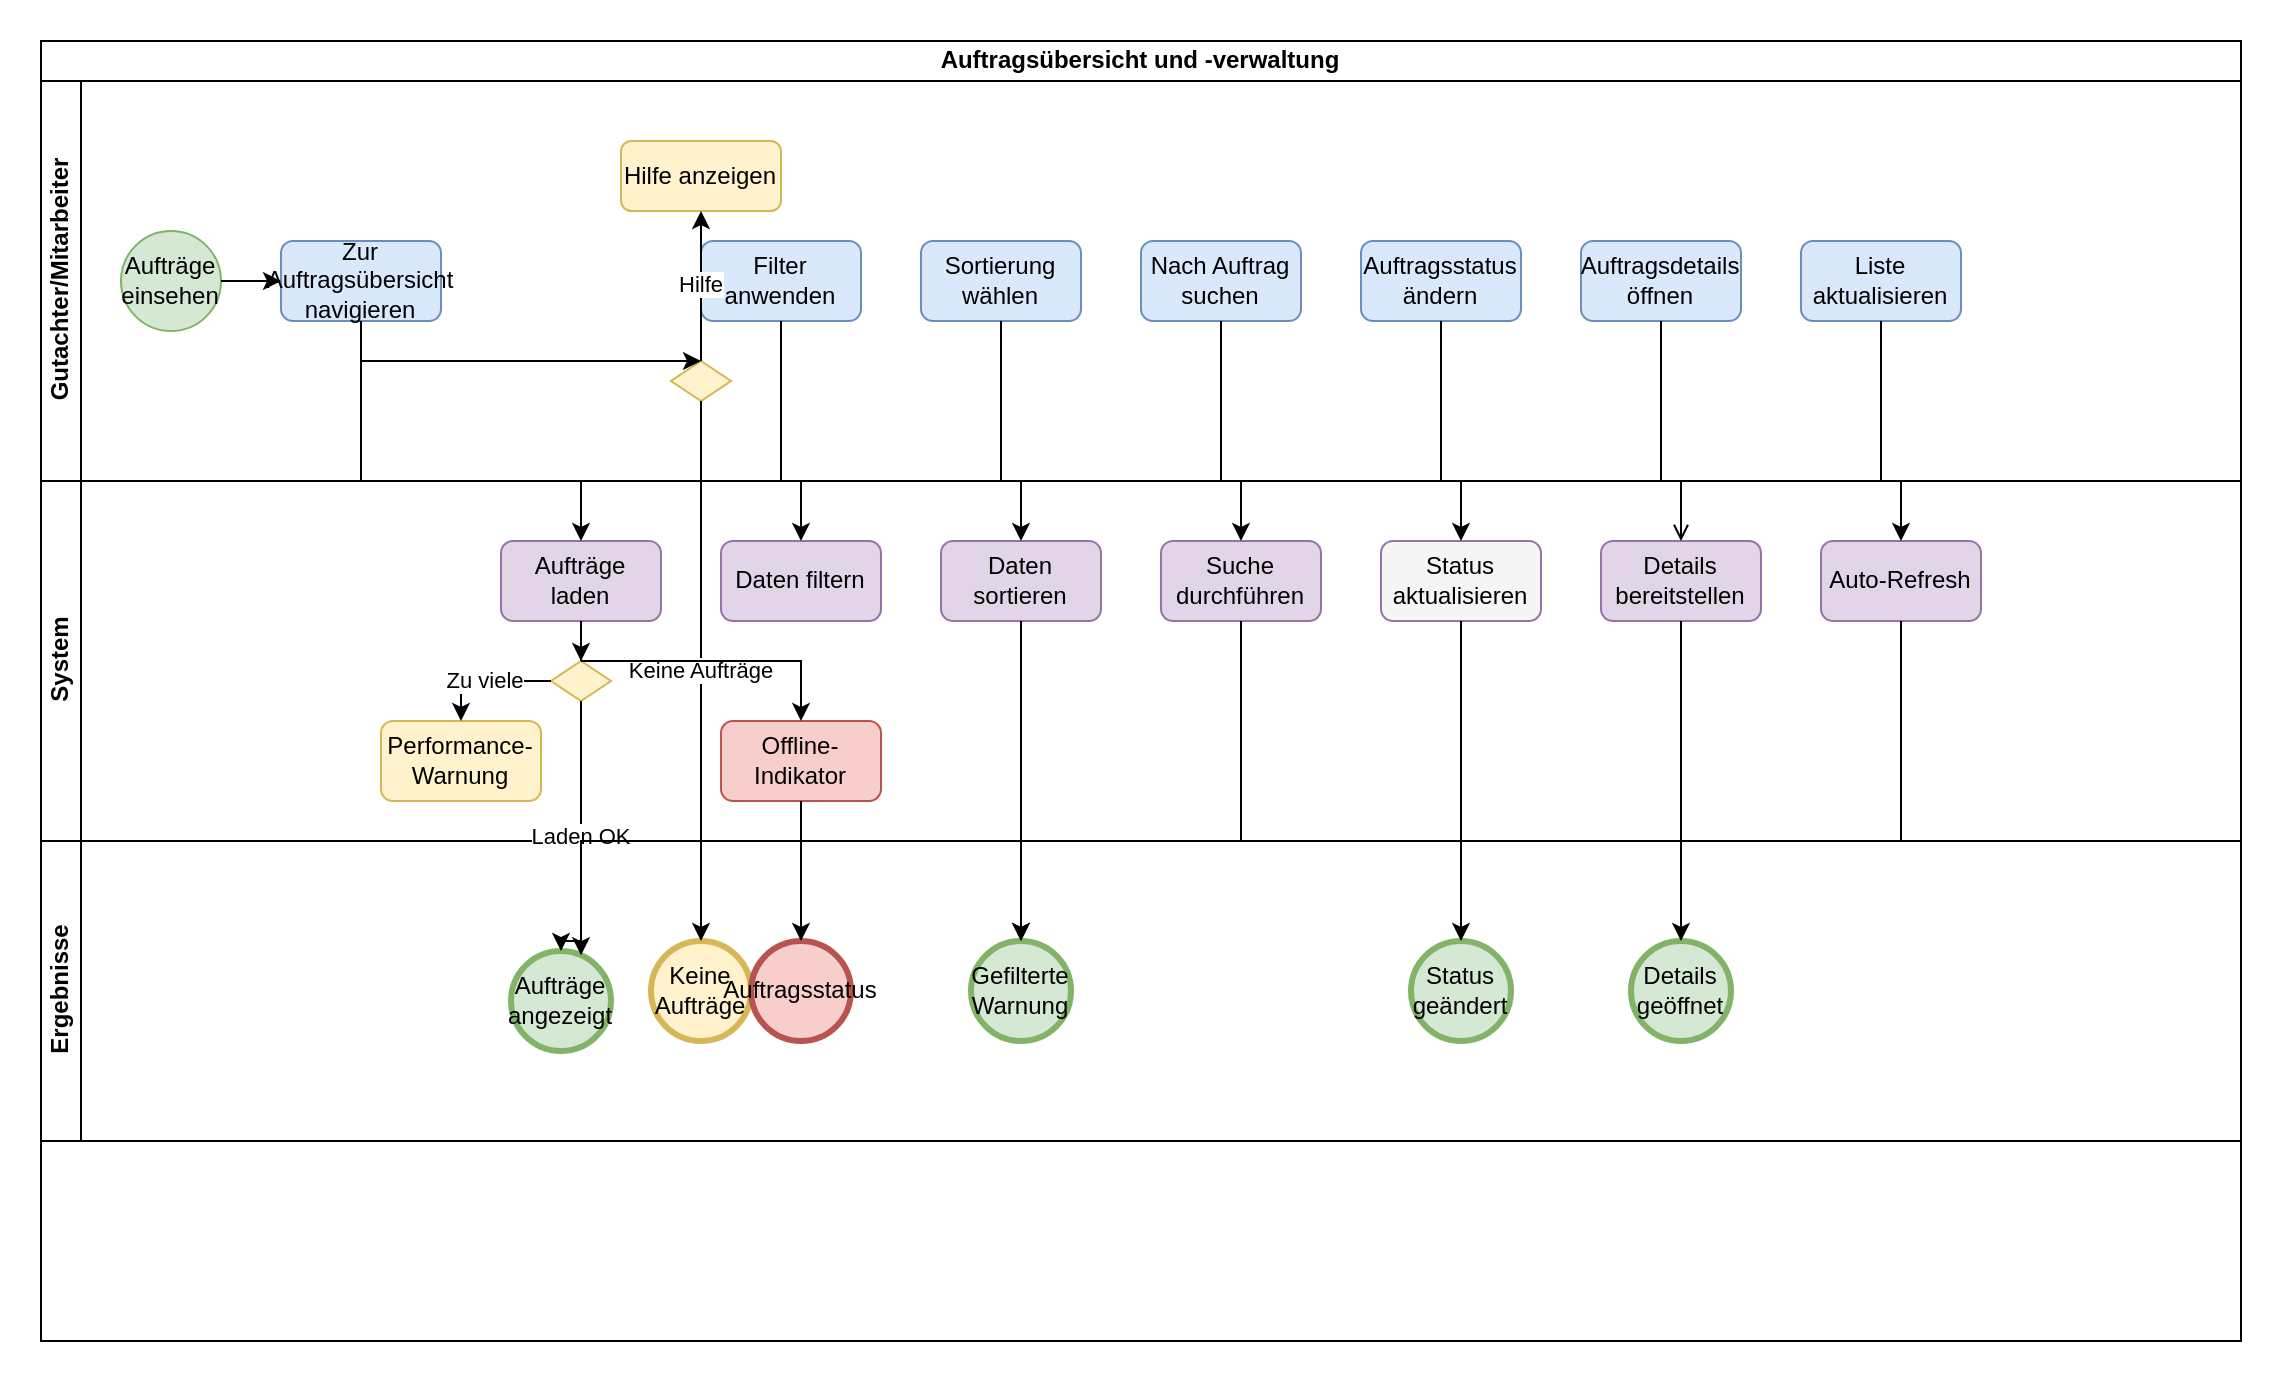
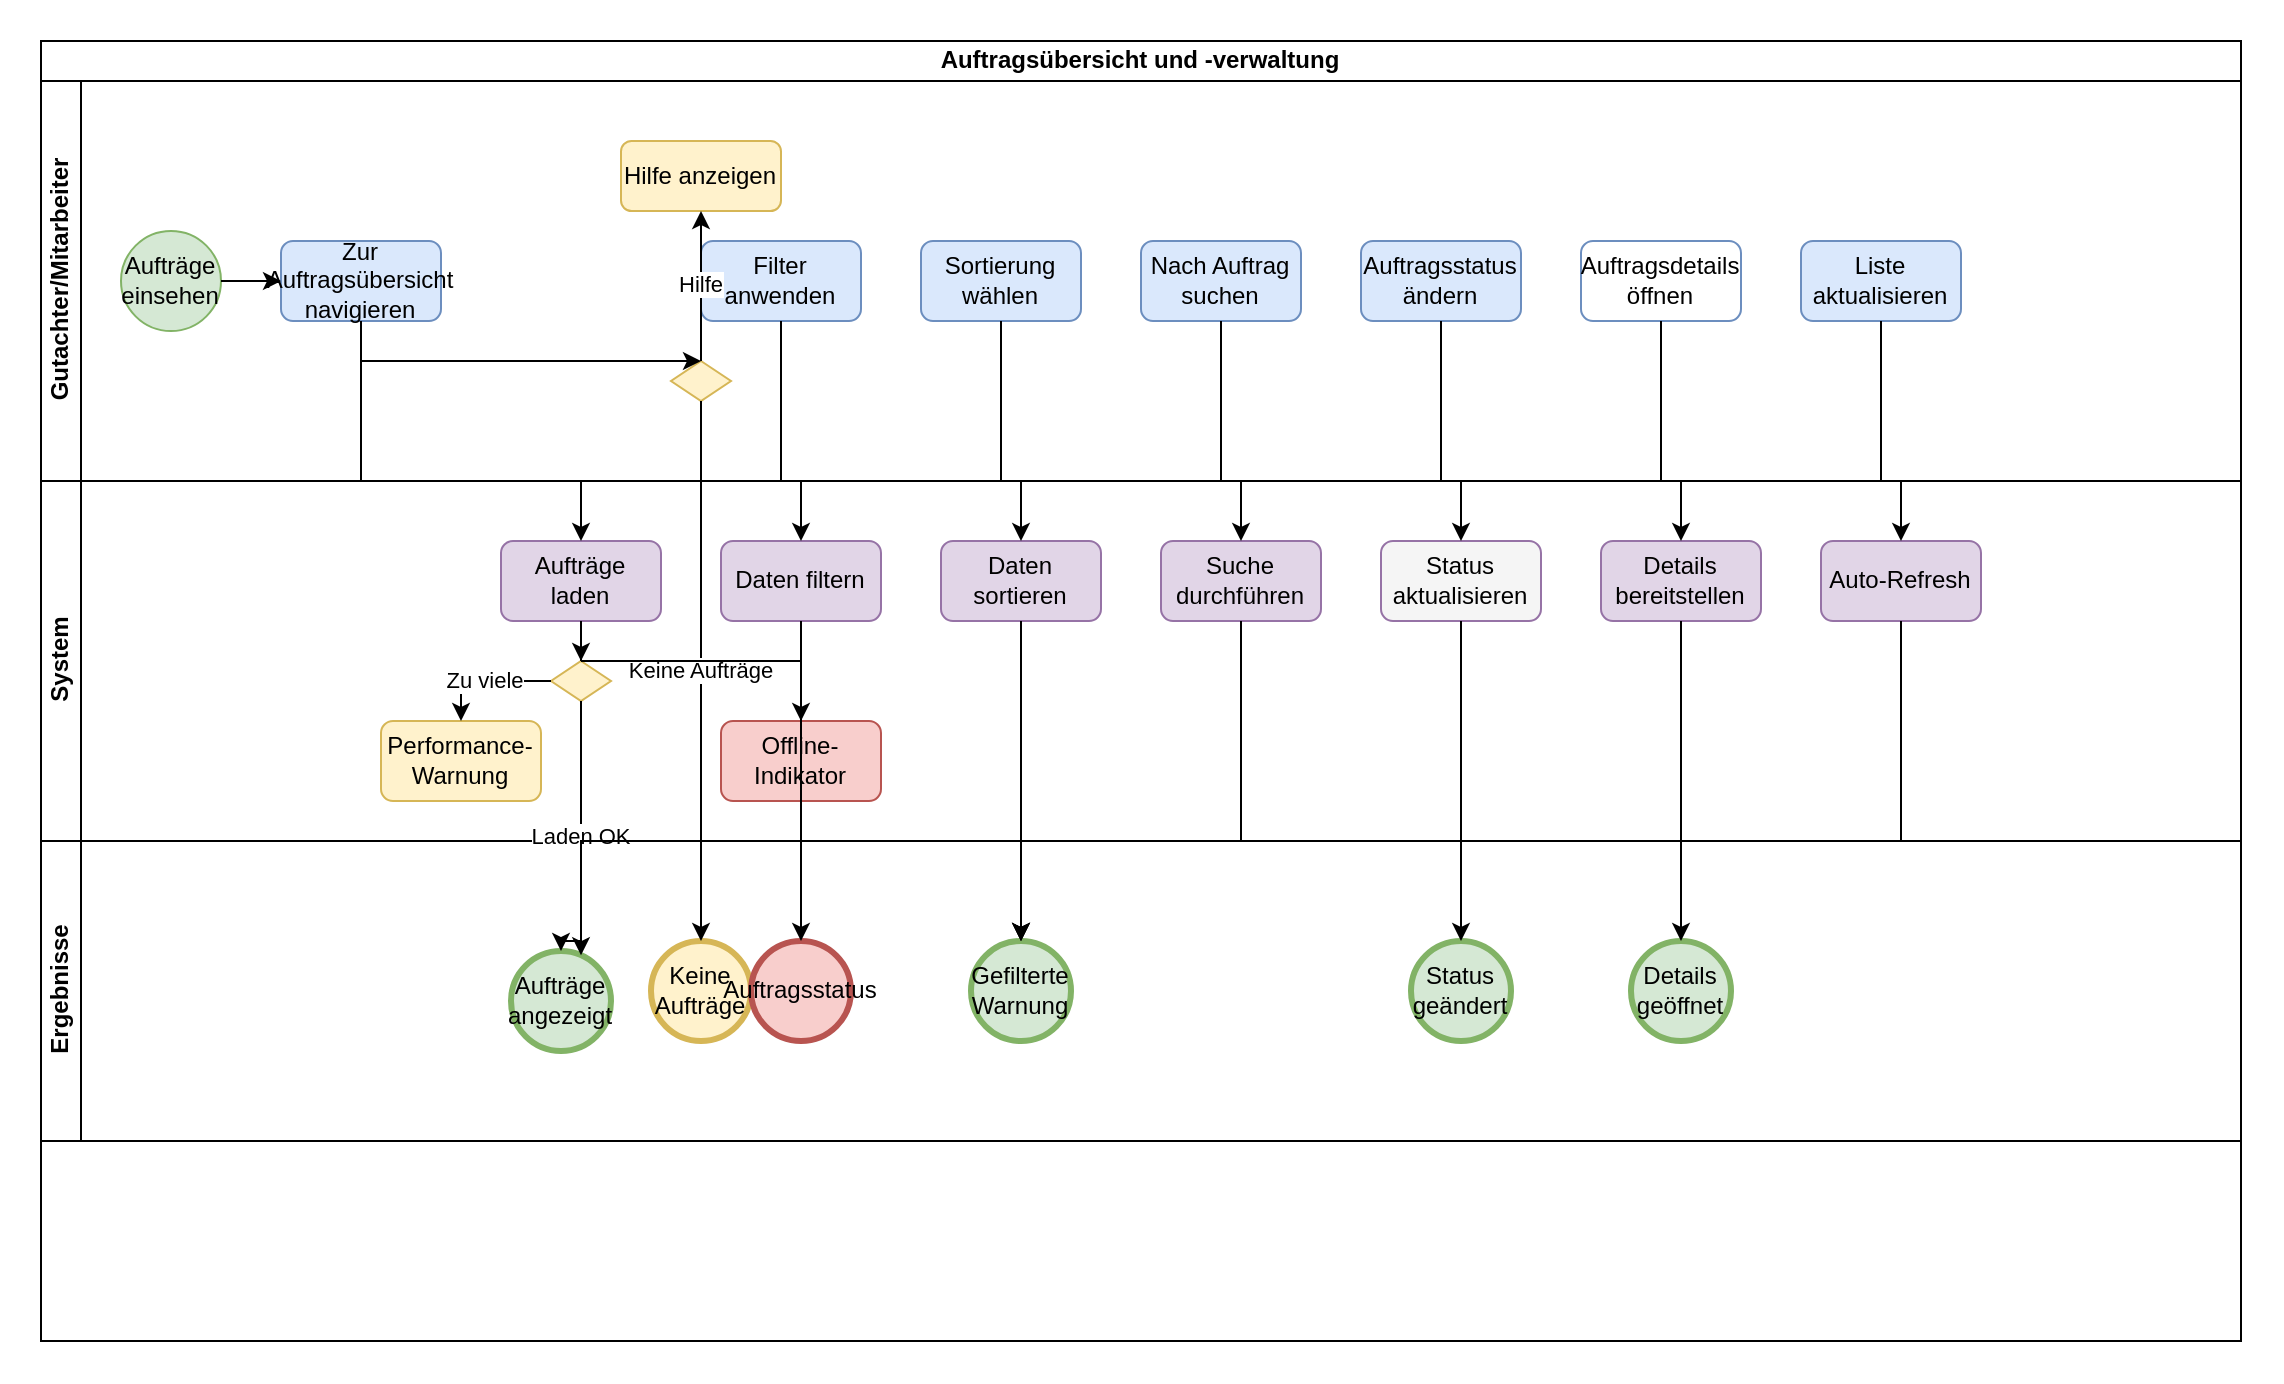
(1661, 281) -> (1661, 281)
(1681, 528) -> (1681, 526)
none -> (801, 776)
